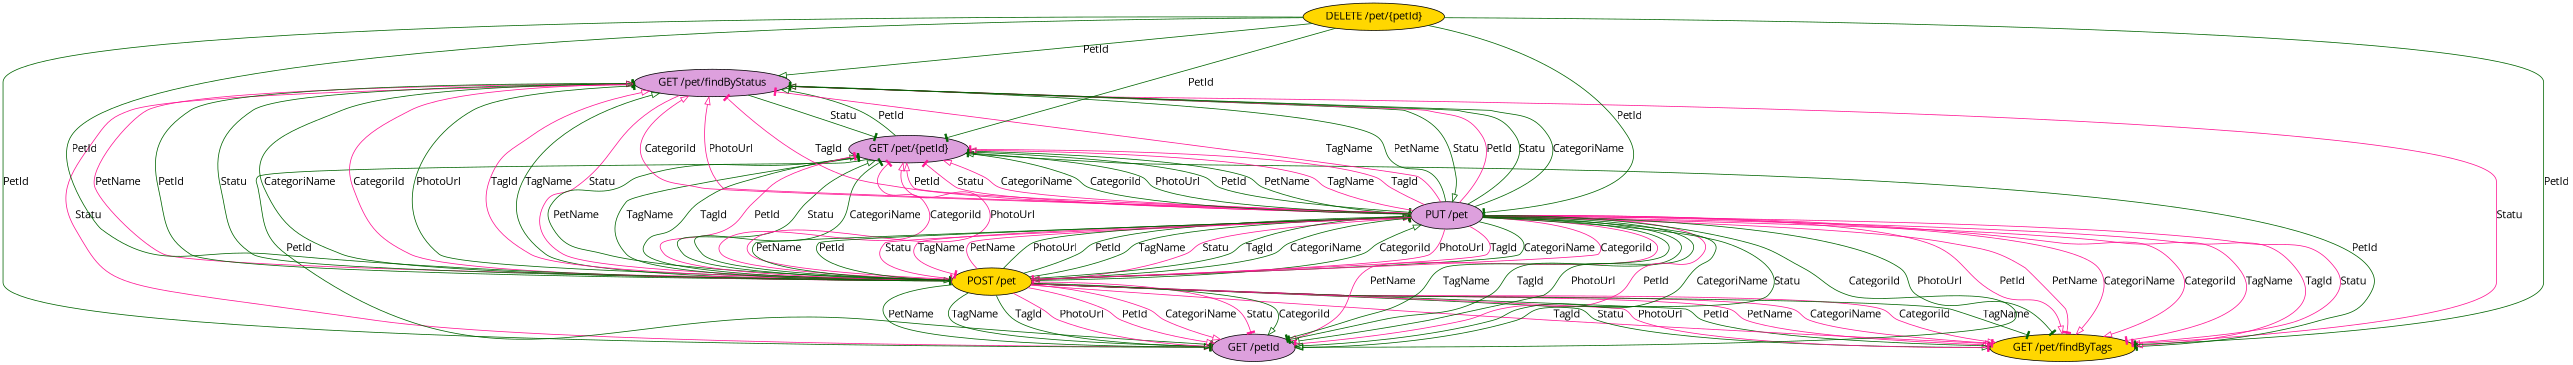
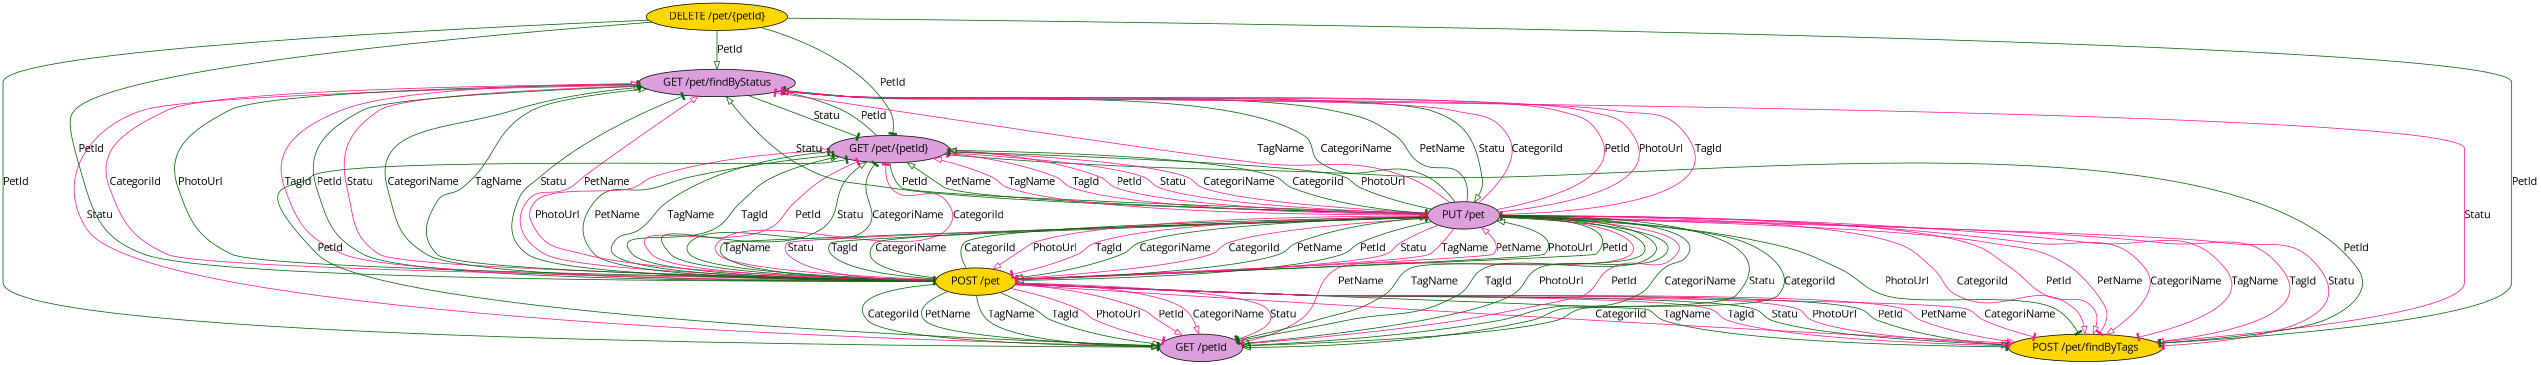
(1613, 117) -> none
(394, 314) -> (414, 286)
(2063, 348) -> (2085, 348)
